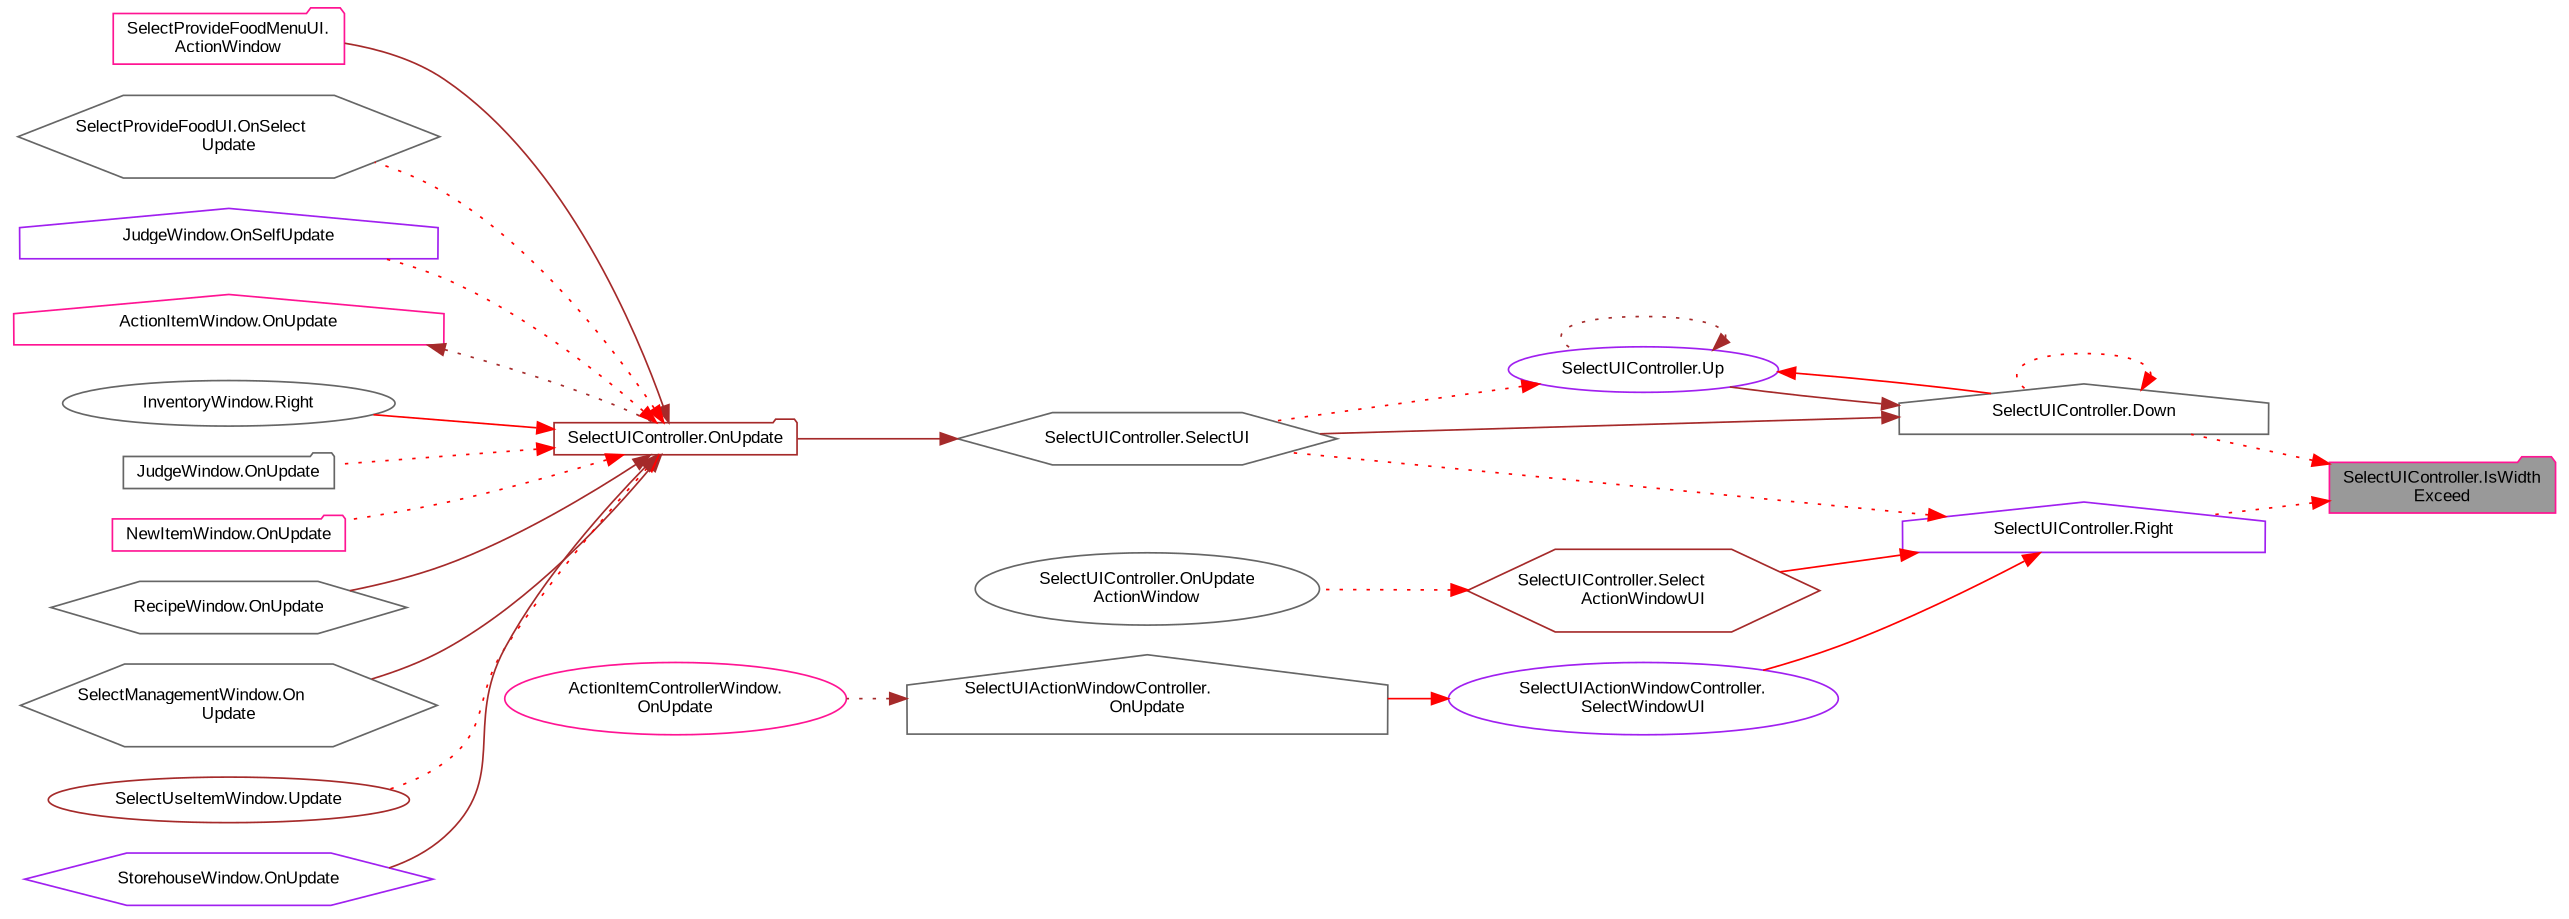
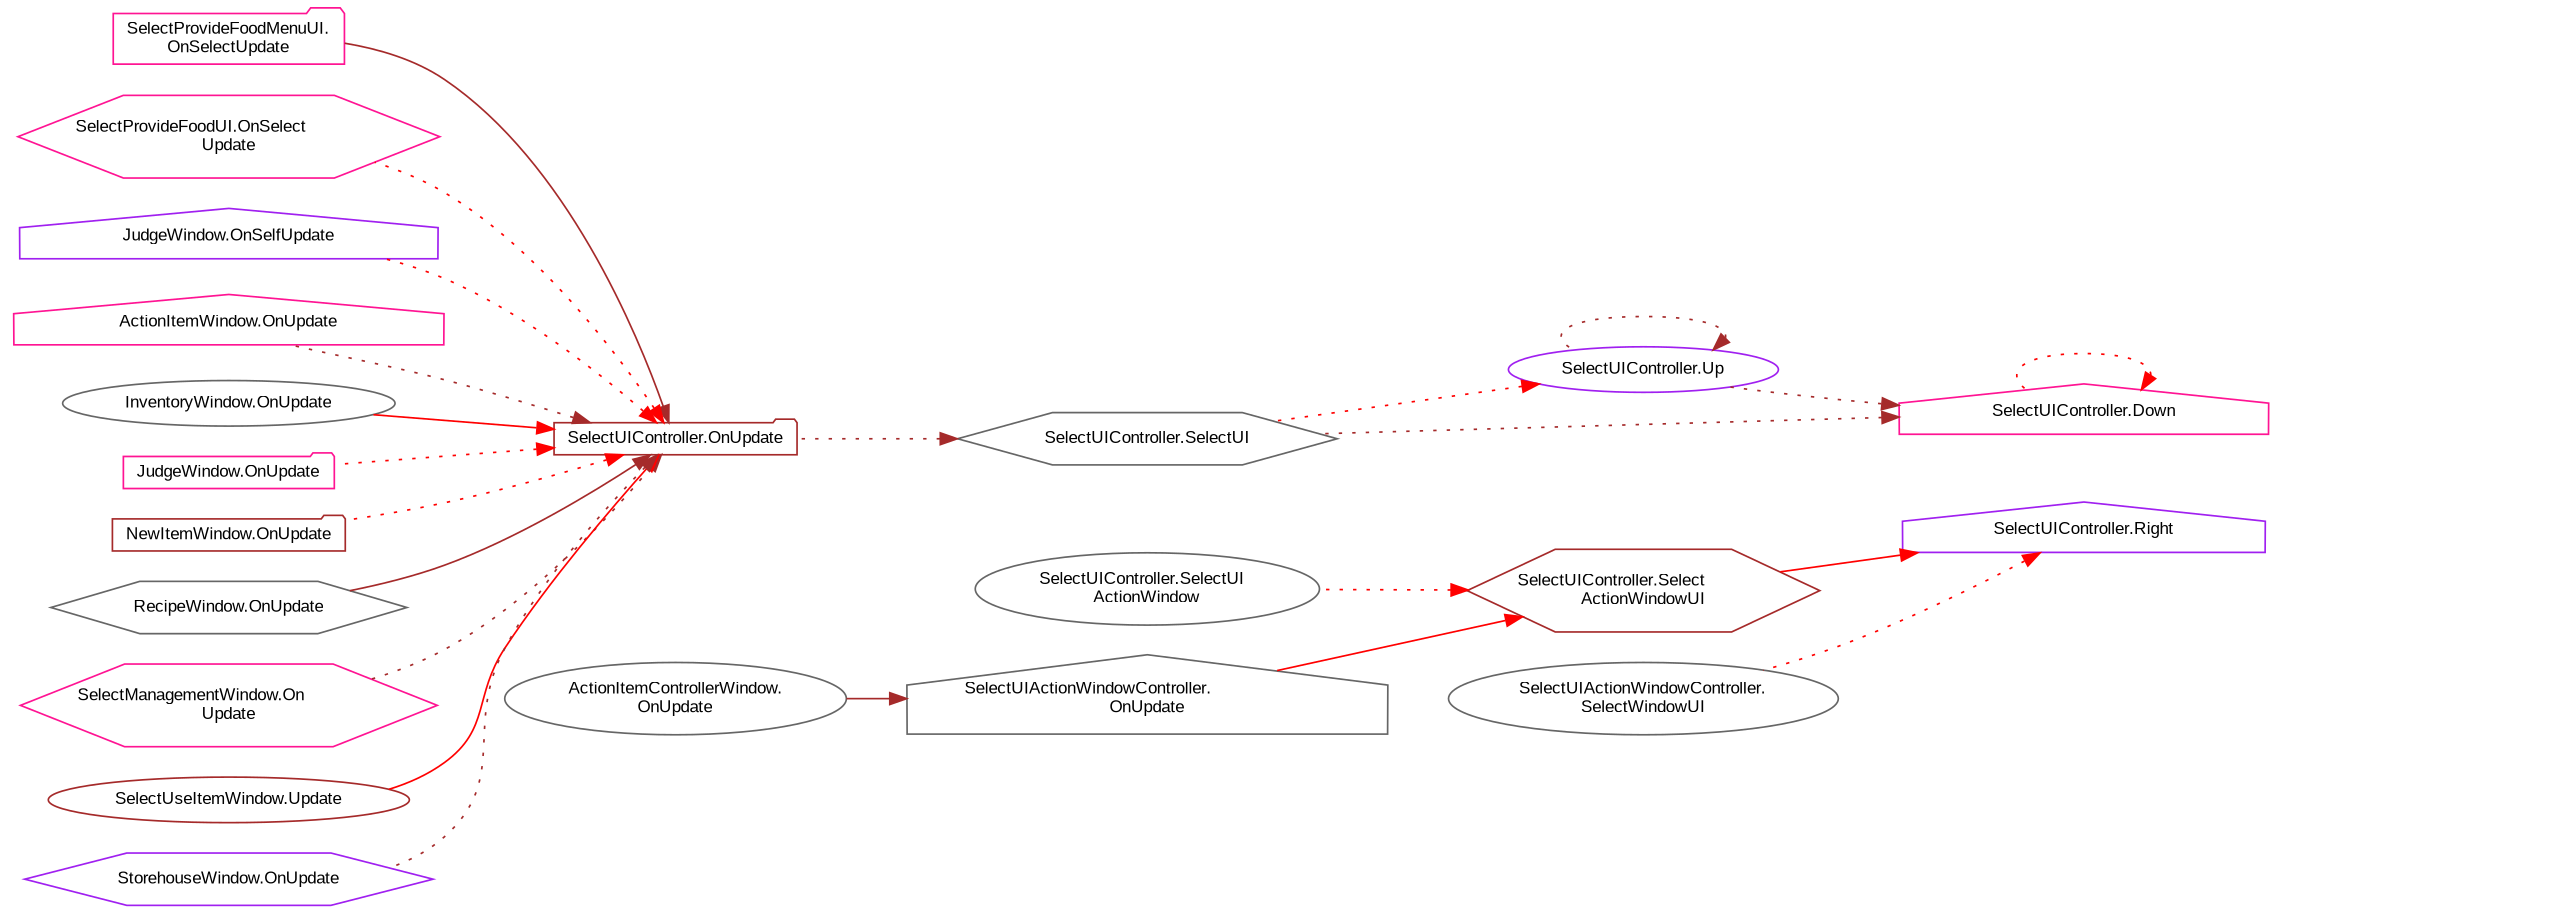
(229, 39) -> (229, 39)
(229, 137) -> (229, 137)
(550, 382) -> (434, 377)
(1893, 382) -> none
(1806, 396) -> (1806, 396)
(229, 403) -> (229, 403)
(2084, 412) -> (2084, 412)
(1601, 426) -> (1601, 426)
(869, 439) -> (869, 439)
(229, 472) -> (229, 472)
(1609, 484) -> none
(2442, 488) -> none
(229, 535) -> (229, 535)
(1147, 589) -> (1147, 589)
(525, 593) -> (525, 593)
(1897, 623) -> (1897, 623)
(676, 699) -> (676, 699)
(868, 699) -> (868, 699)
(1410, 699) -> (1391, 645)
(1643, 699) -> (1643, 699)
(229, 705) -> (229, 705)
(473, 730) -> (473, 730)
(484, 738) -> (484, 738)
